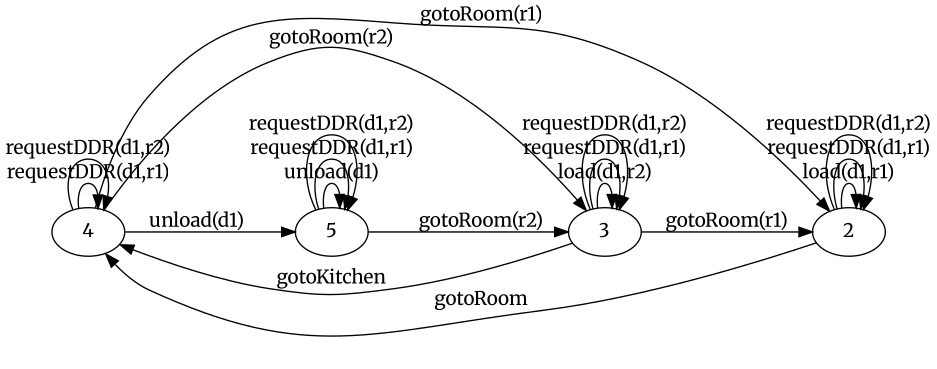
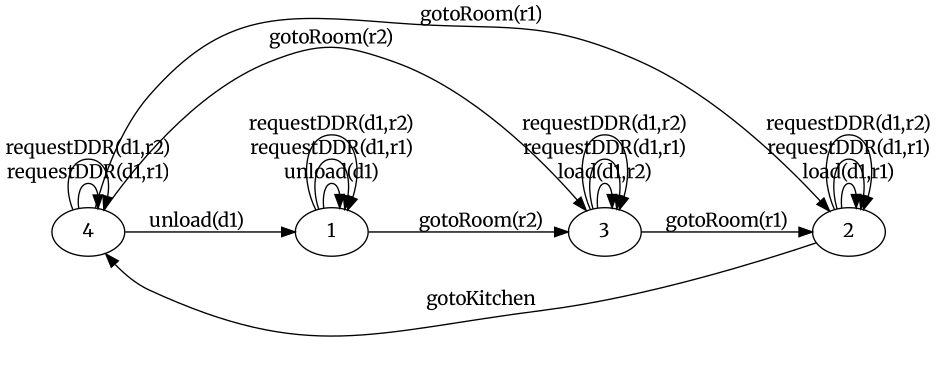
(332, 232) -> (332, 232)
(353, 293) -> none
(481, 300) -> (481, 300)
